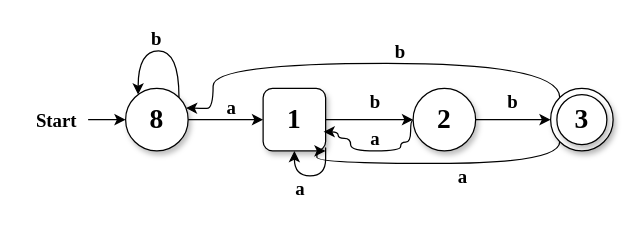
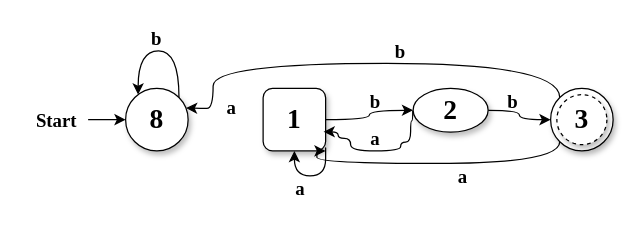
(222, 119) -> none
(444, 119) -> (451, 110)
(582, 119) -> (582, 119)
